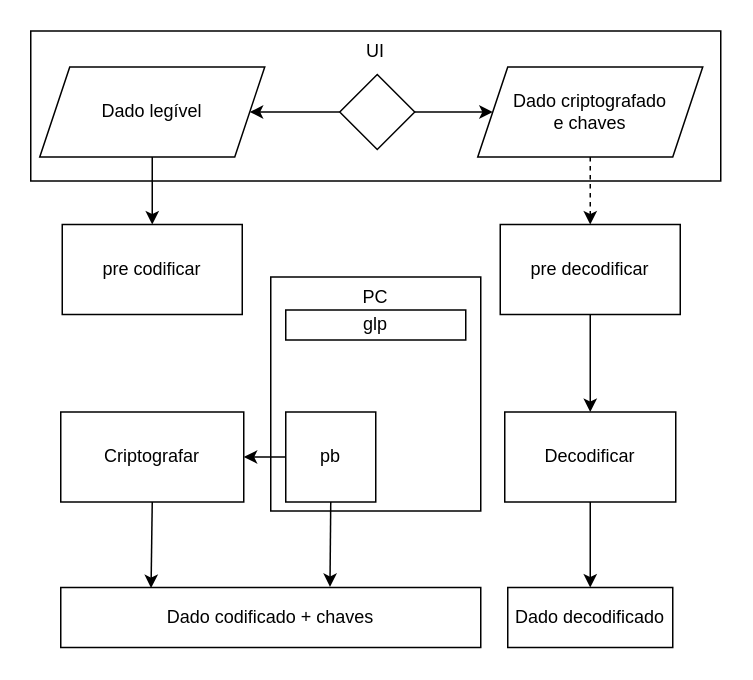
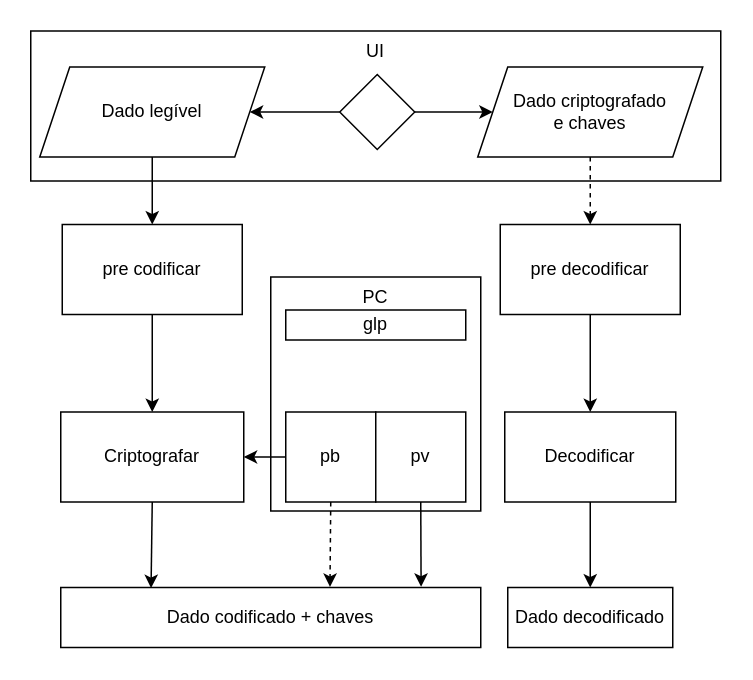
none -> (152, 358)
none -> (421, 457)
(330, 539) -> (330, 539)
none -> (421, 539)
